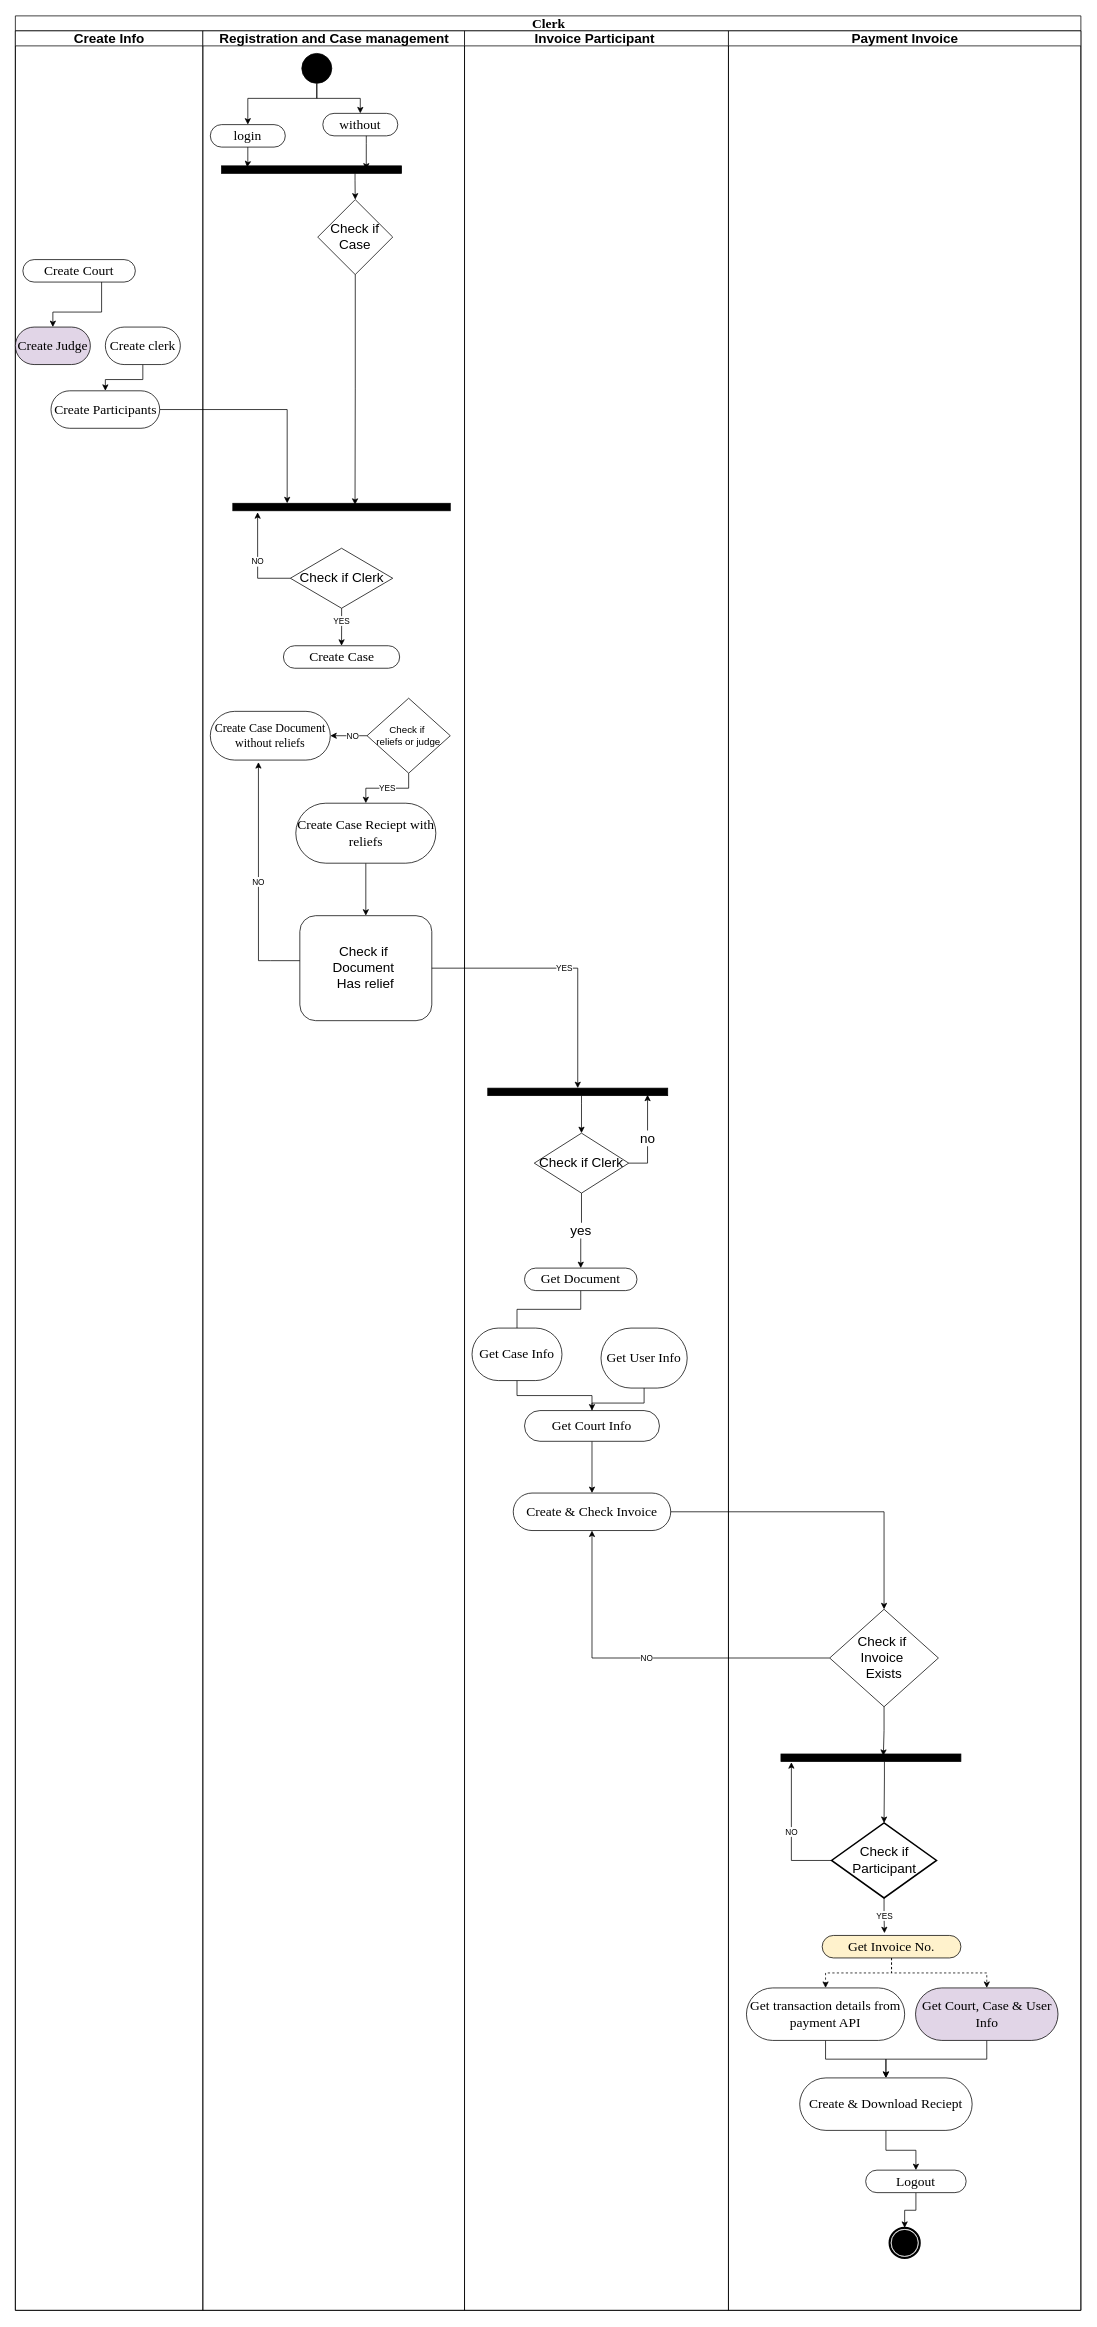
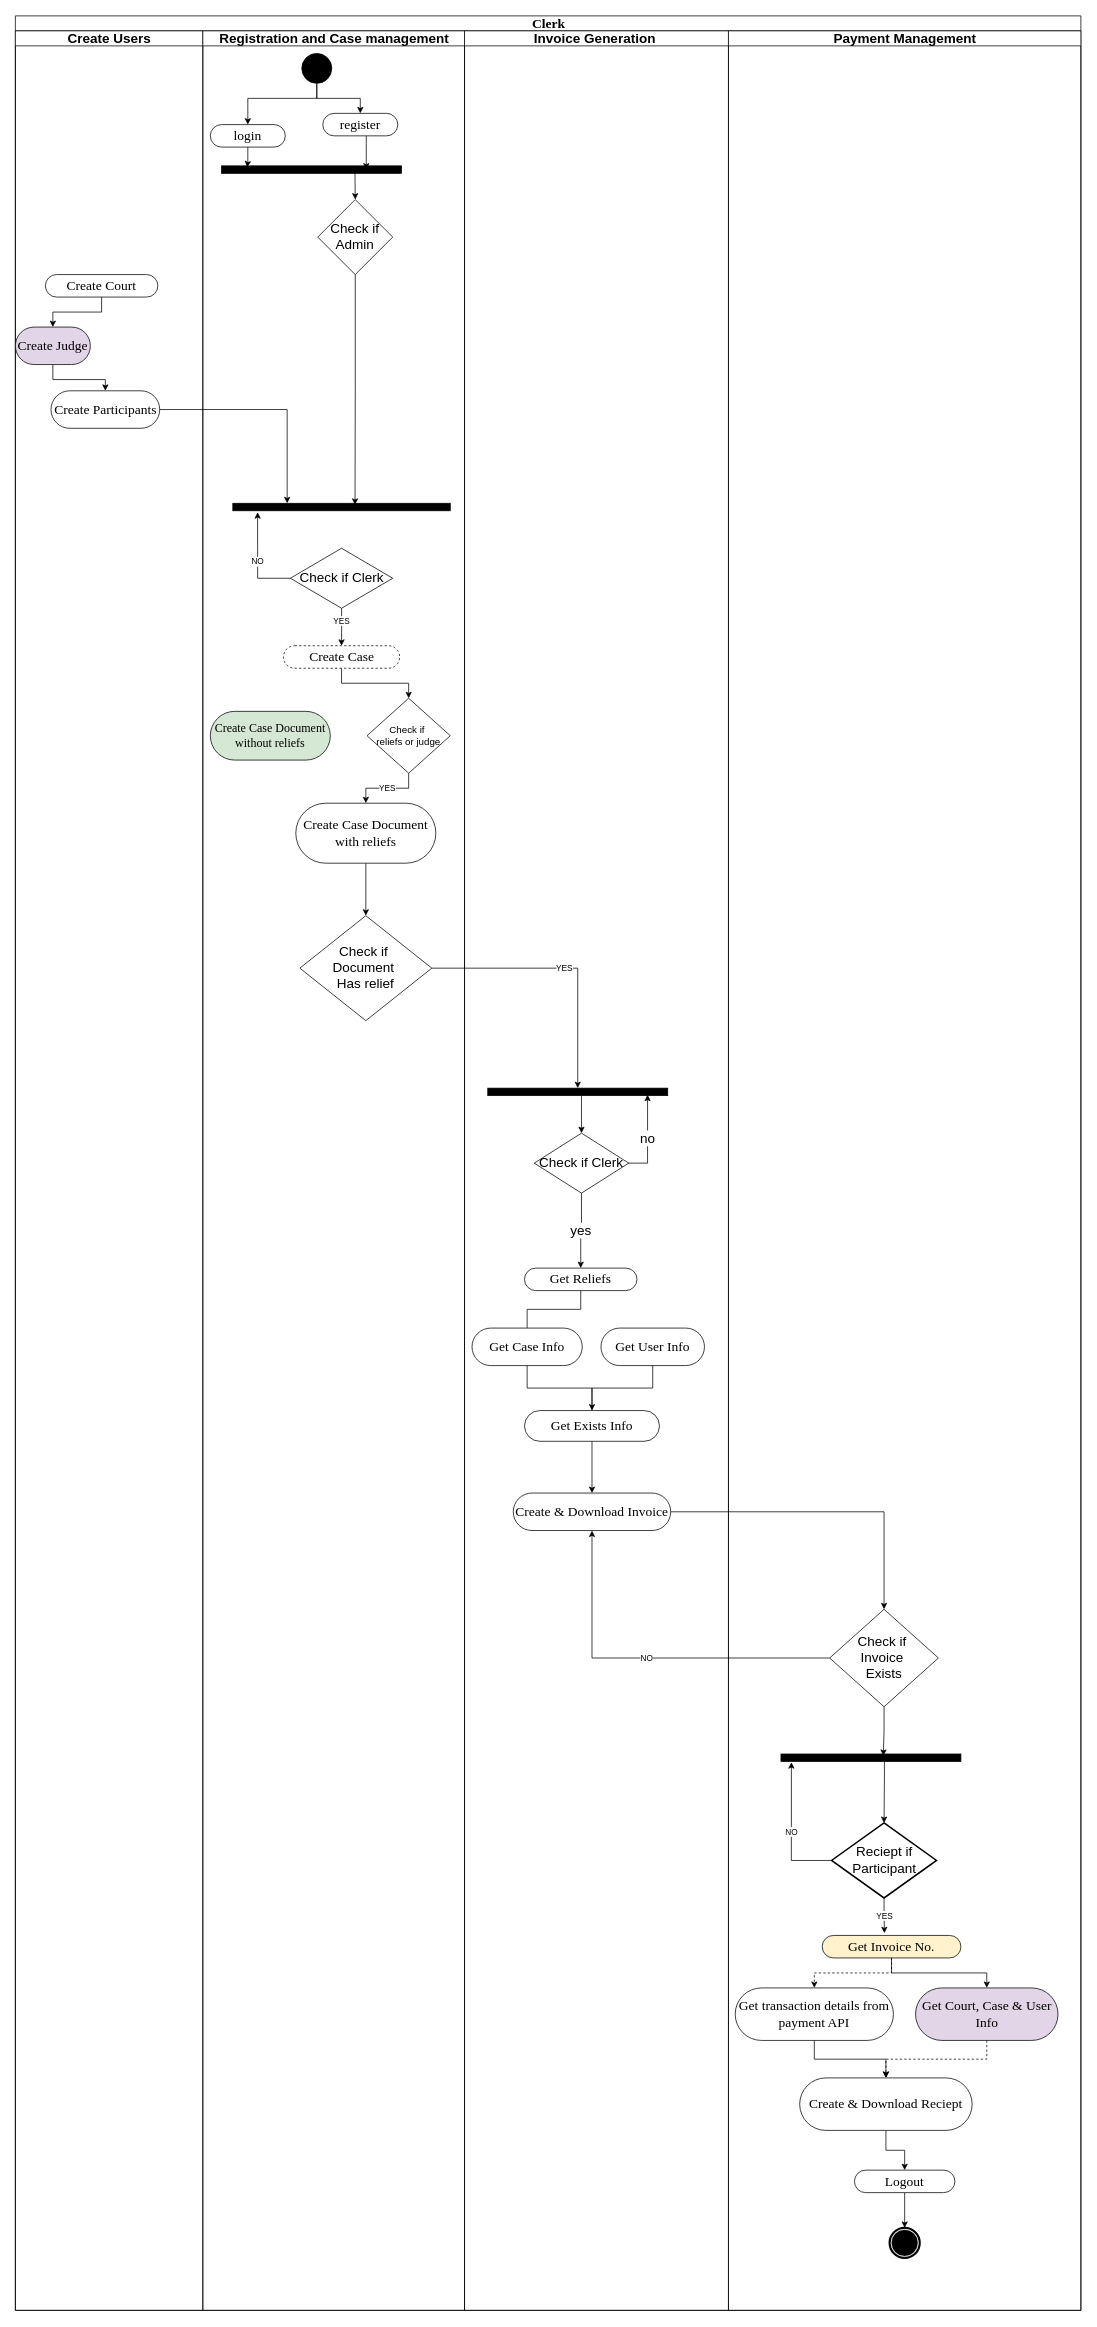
(110, 38) -> (110, 38)
(597, 38) -> (597, 38)
(905, 38) -> (905, 38)
(360, 124) -> (360, 124)
(355, 237) -> (355, 237)
(79, 270) -> (102, 285)
(143, 345) -> none
none -> (70, 379)
(133, 379) -> none
(342, 657) -> (342, 657)
none -> (373, 683)
(270, 735) -> (270, 735)
(352, 735) -> none
(366, 833) -> (366, 833)
(259, 884) -> none
(366, 968) -> (366, 968)
(581, 1279) -> (581, 1279)
(517, 1354) -> (527, 1347)
(644, 1358) -> (653, 1347)
(592, 1426) -> (592, 1426)
(592, 1512) -> (592, 1512)
(885, 1860) -> (885, 1860)
(944, 1973) -> (944, 1973)
(826, 2014) -> (815, 2014)
(947, 2059) -> (947, 2059)
(916, 2181) -> (905, 2181)
